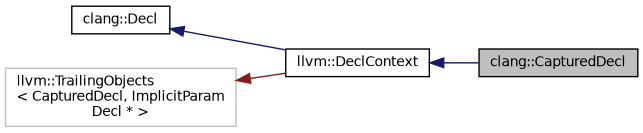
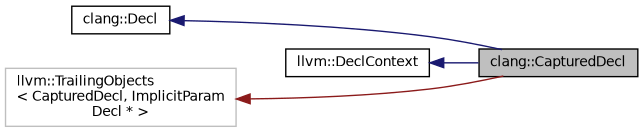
(235, 41) -> (344, 28)
(268, 76) -> (377, 94)
